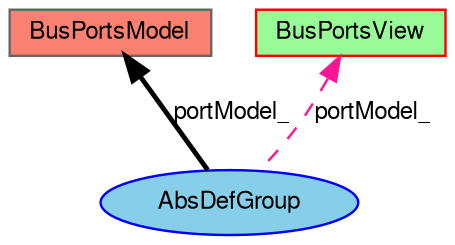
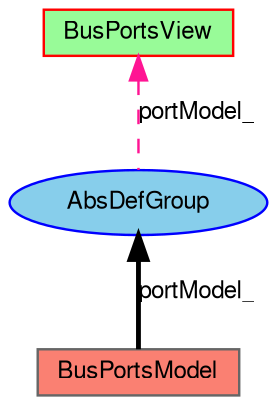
(174, 123) -> (138, 305)
